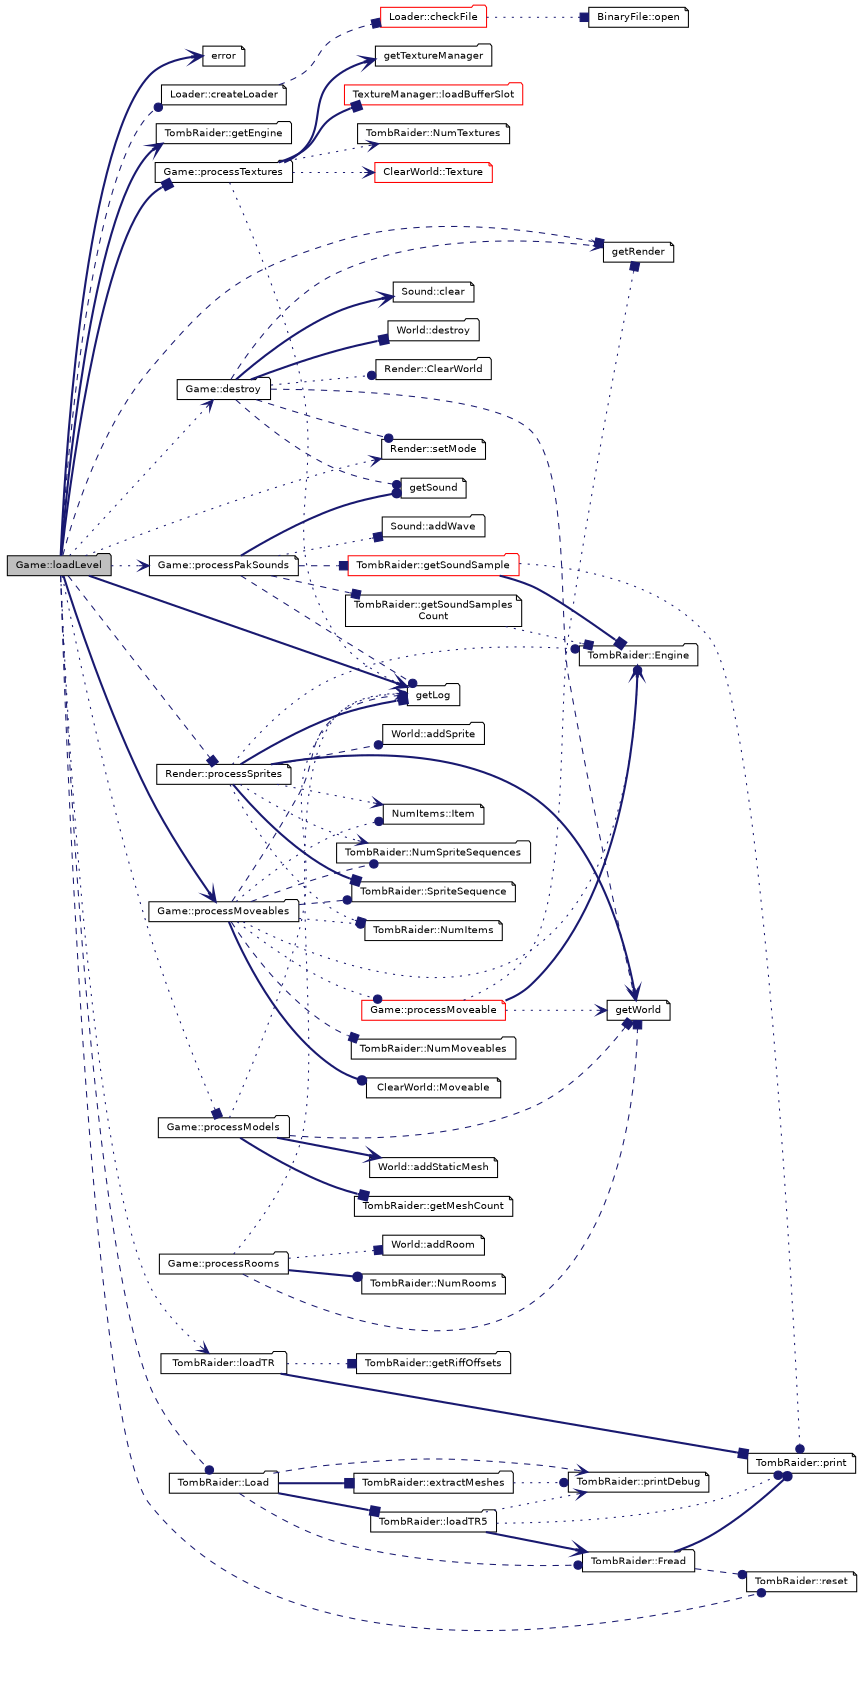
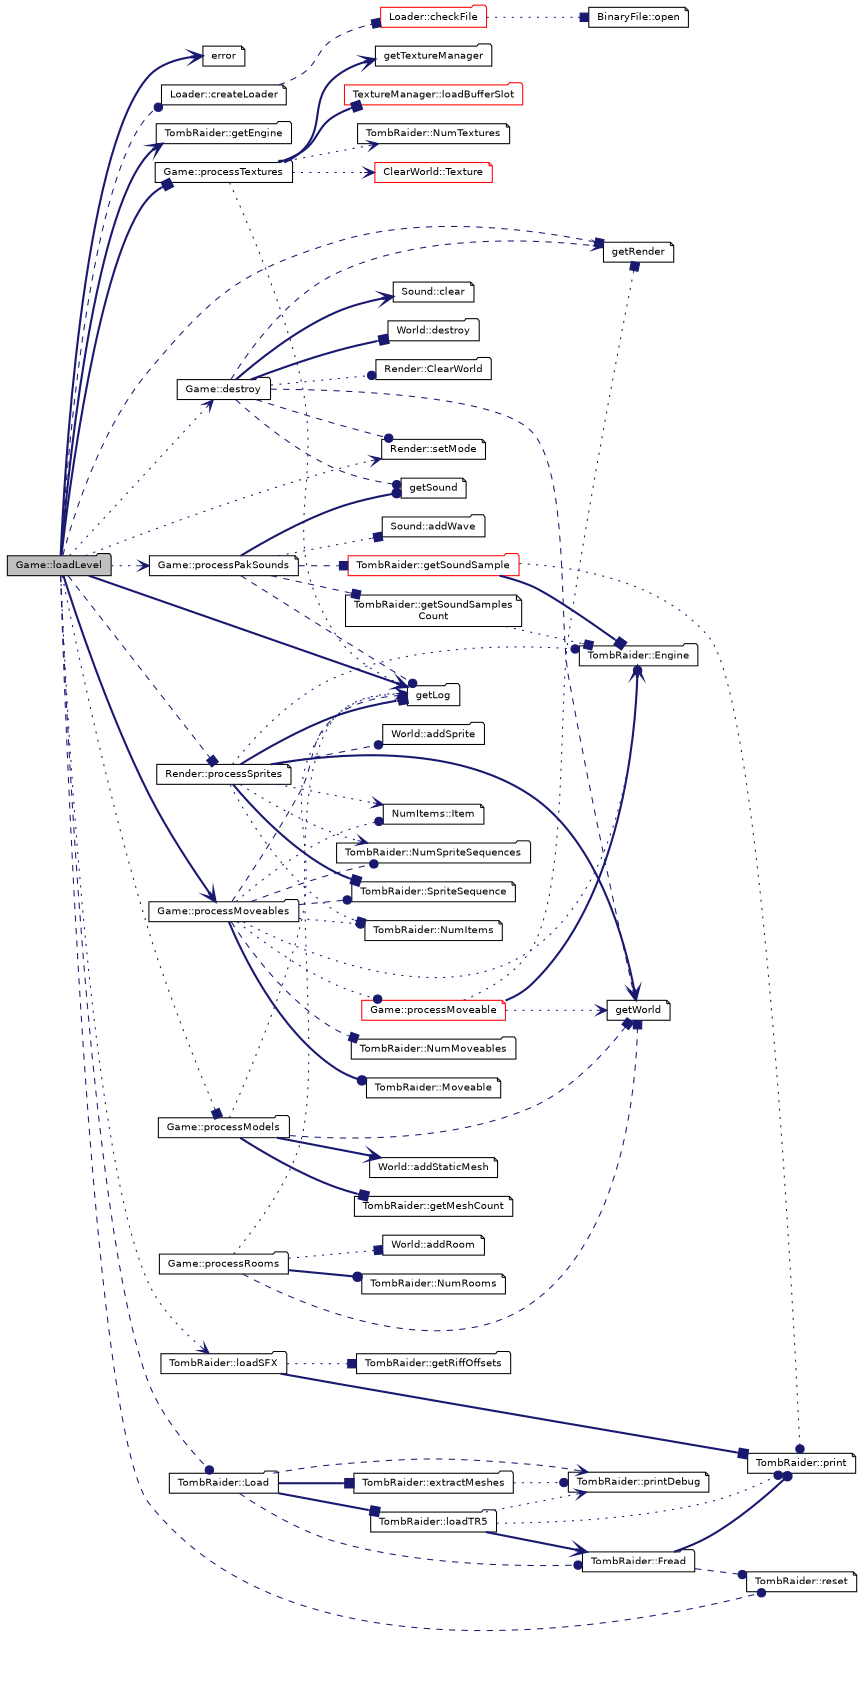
(434, 1088) -> (434, 1088)
(224, 1364) -> (224, 1364)
